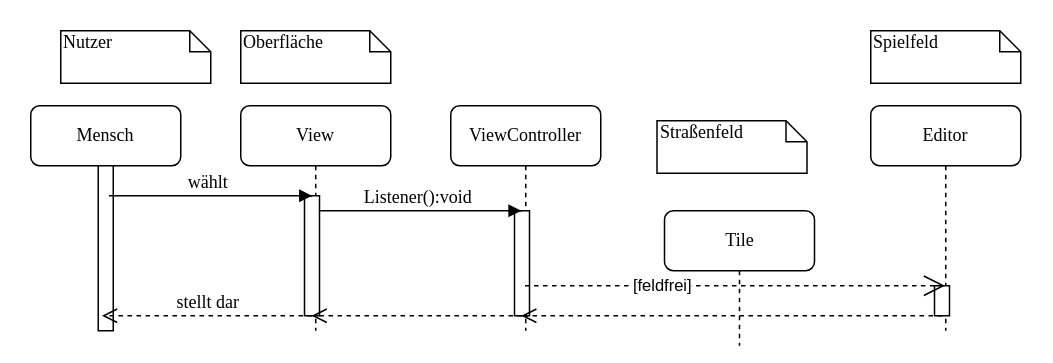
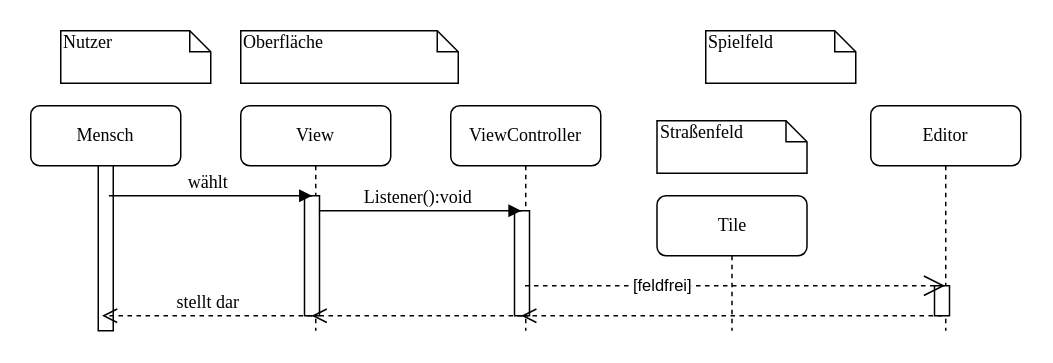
(316, 57) -> (350, 57)
(946, 57) -> (781, 57)
(740, 278) -> (732, 263)
